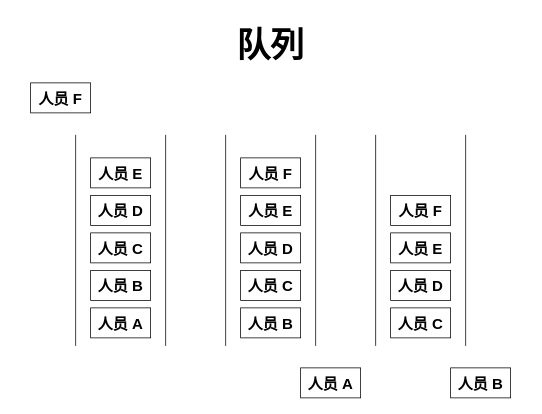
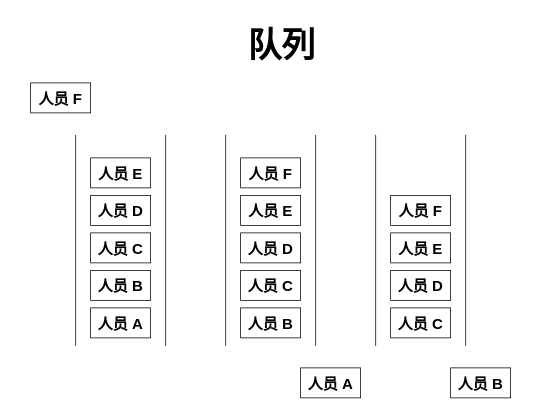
(270, 45) -> (282, 45)
